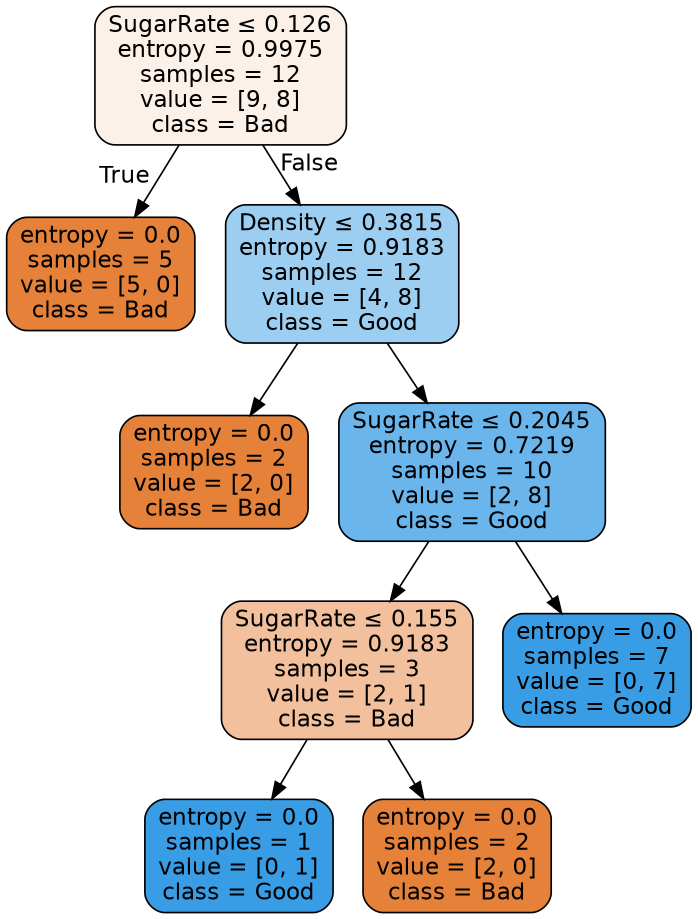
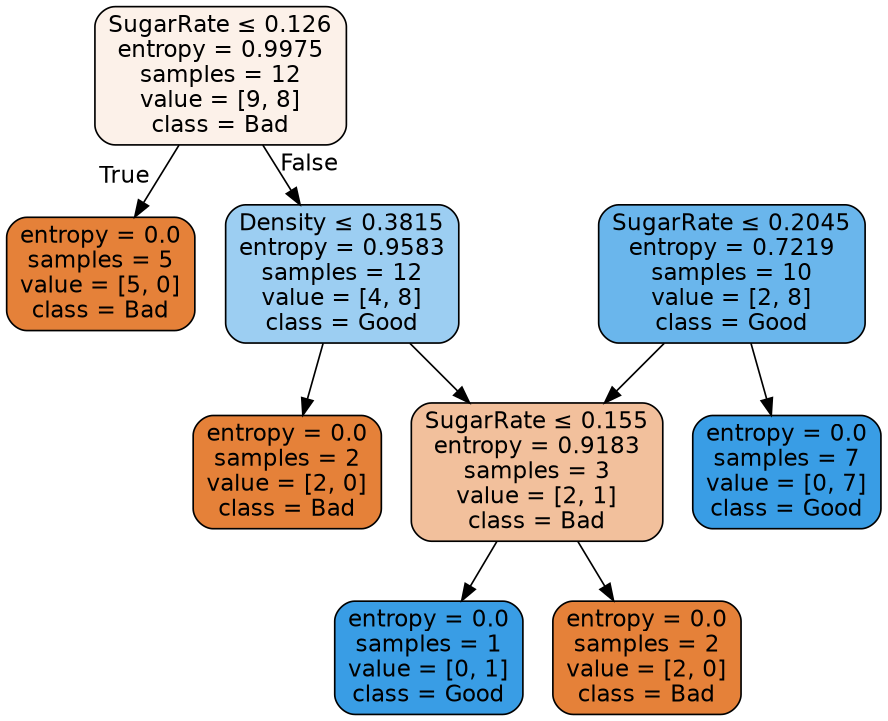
(342, 248) -> (342, 248)
(402, 366) -> (434, 367)
